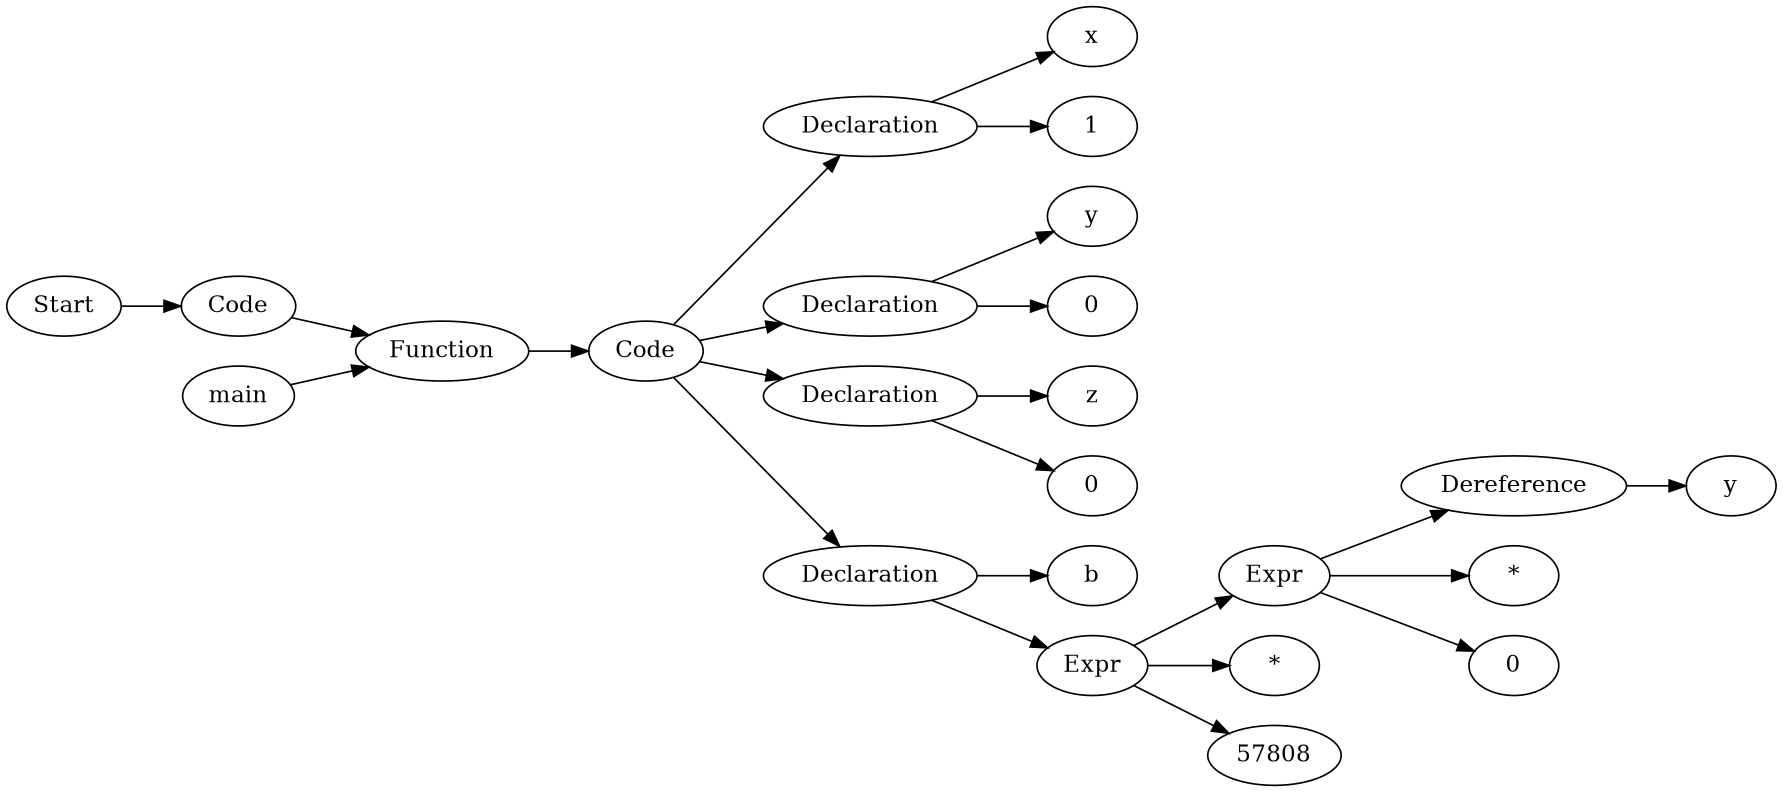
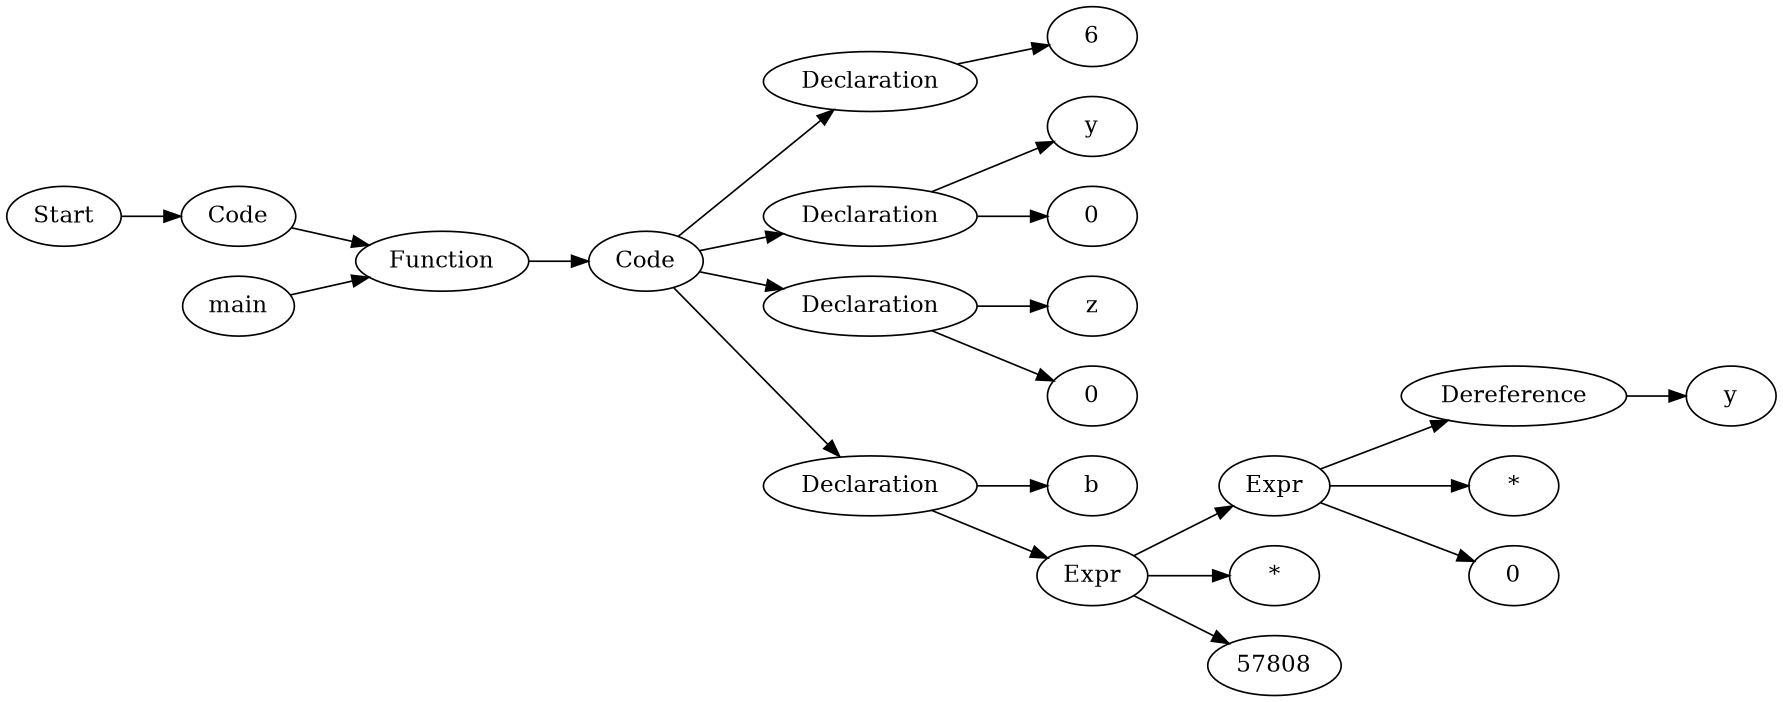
(1092, 37) -> none
(1092, 126) -> (1092, 37)
